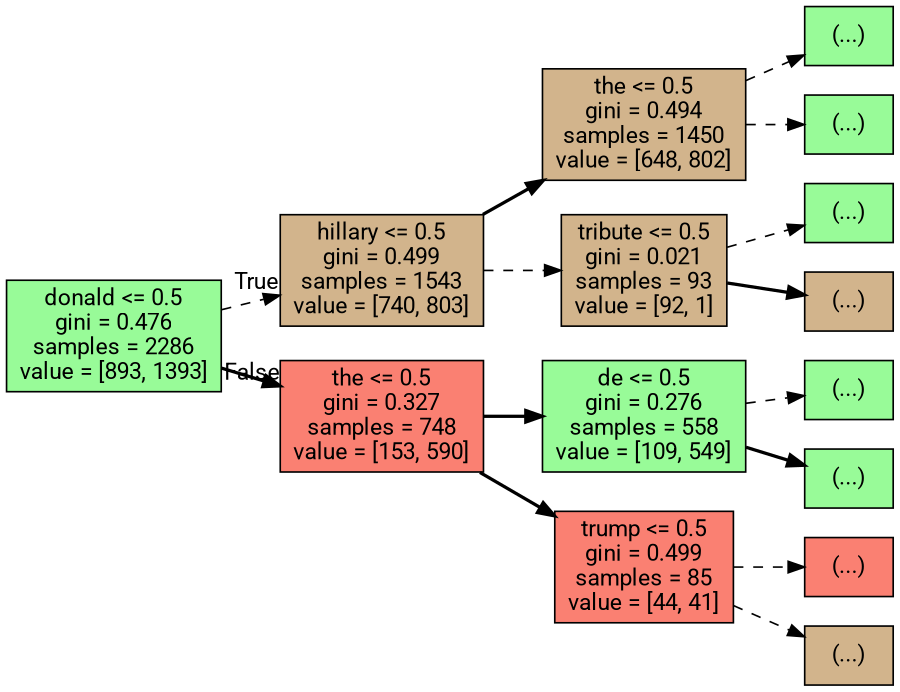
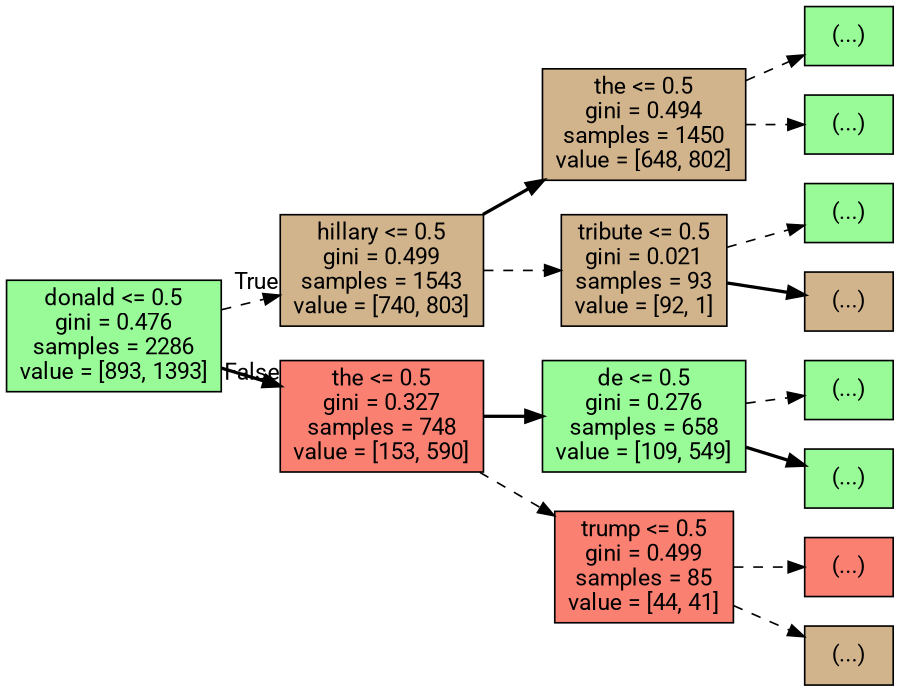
(644, 416) -> (644, 416)
(510, 490) -> (510, 490)
